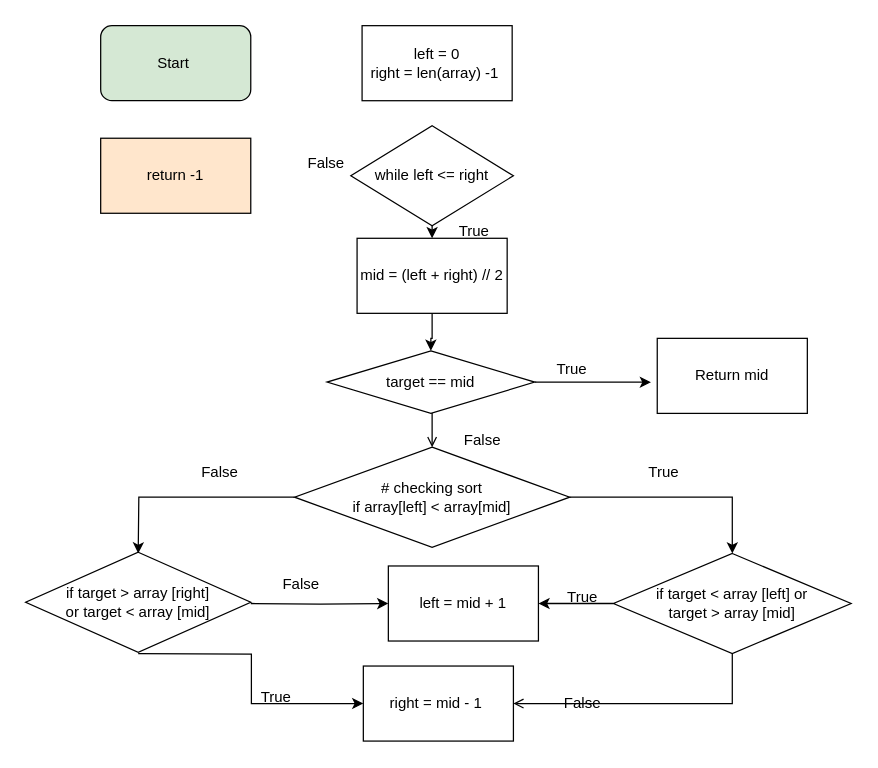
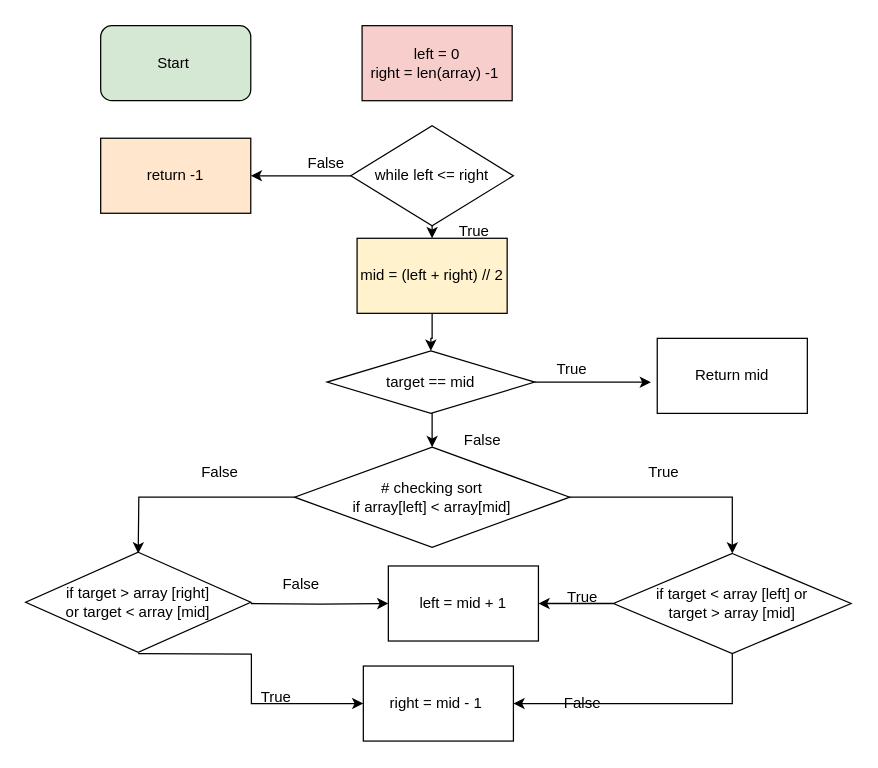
(437, 63) -> (437, 63)
none -> (305, 176)
(432, 276) -> (432, 276)
(432, 439) -> (432, 437)
(520, 703) -> (523, 703)
